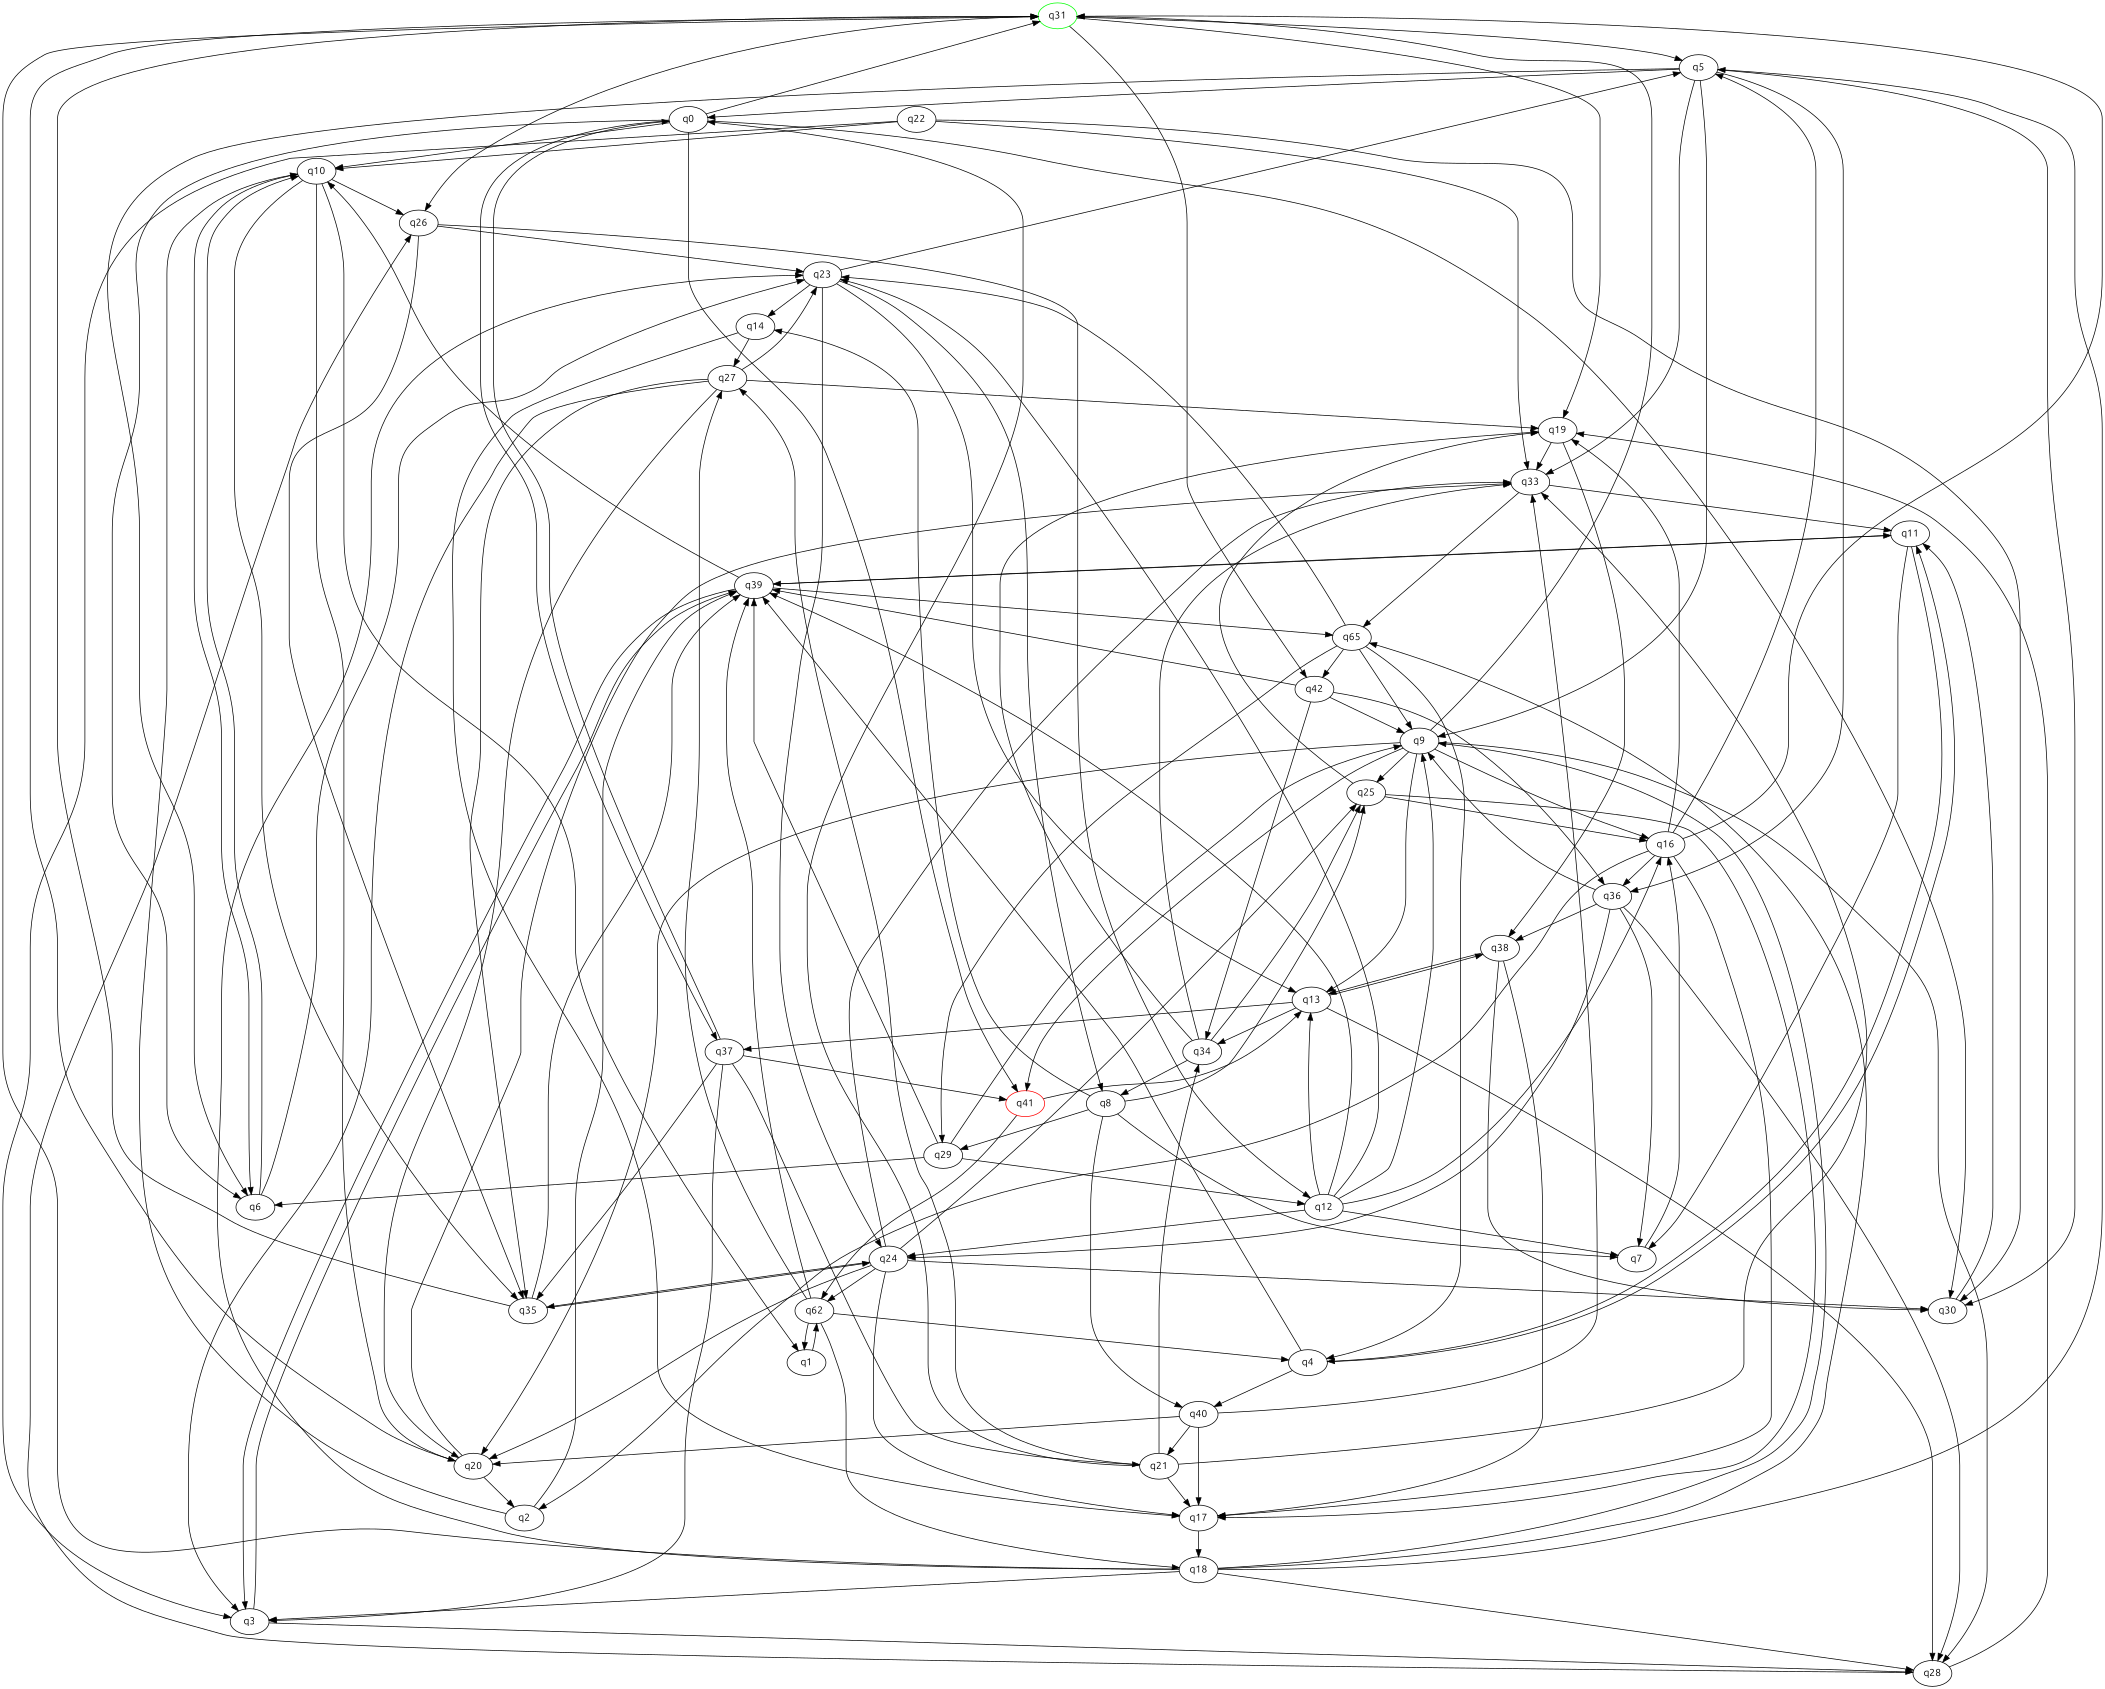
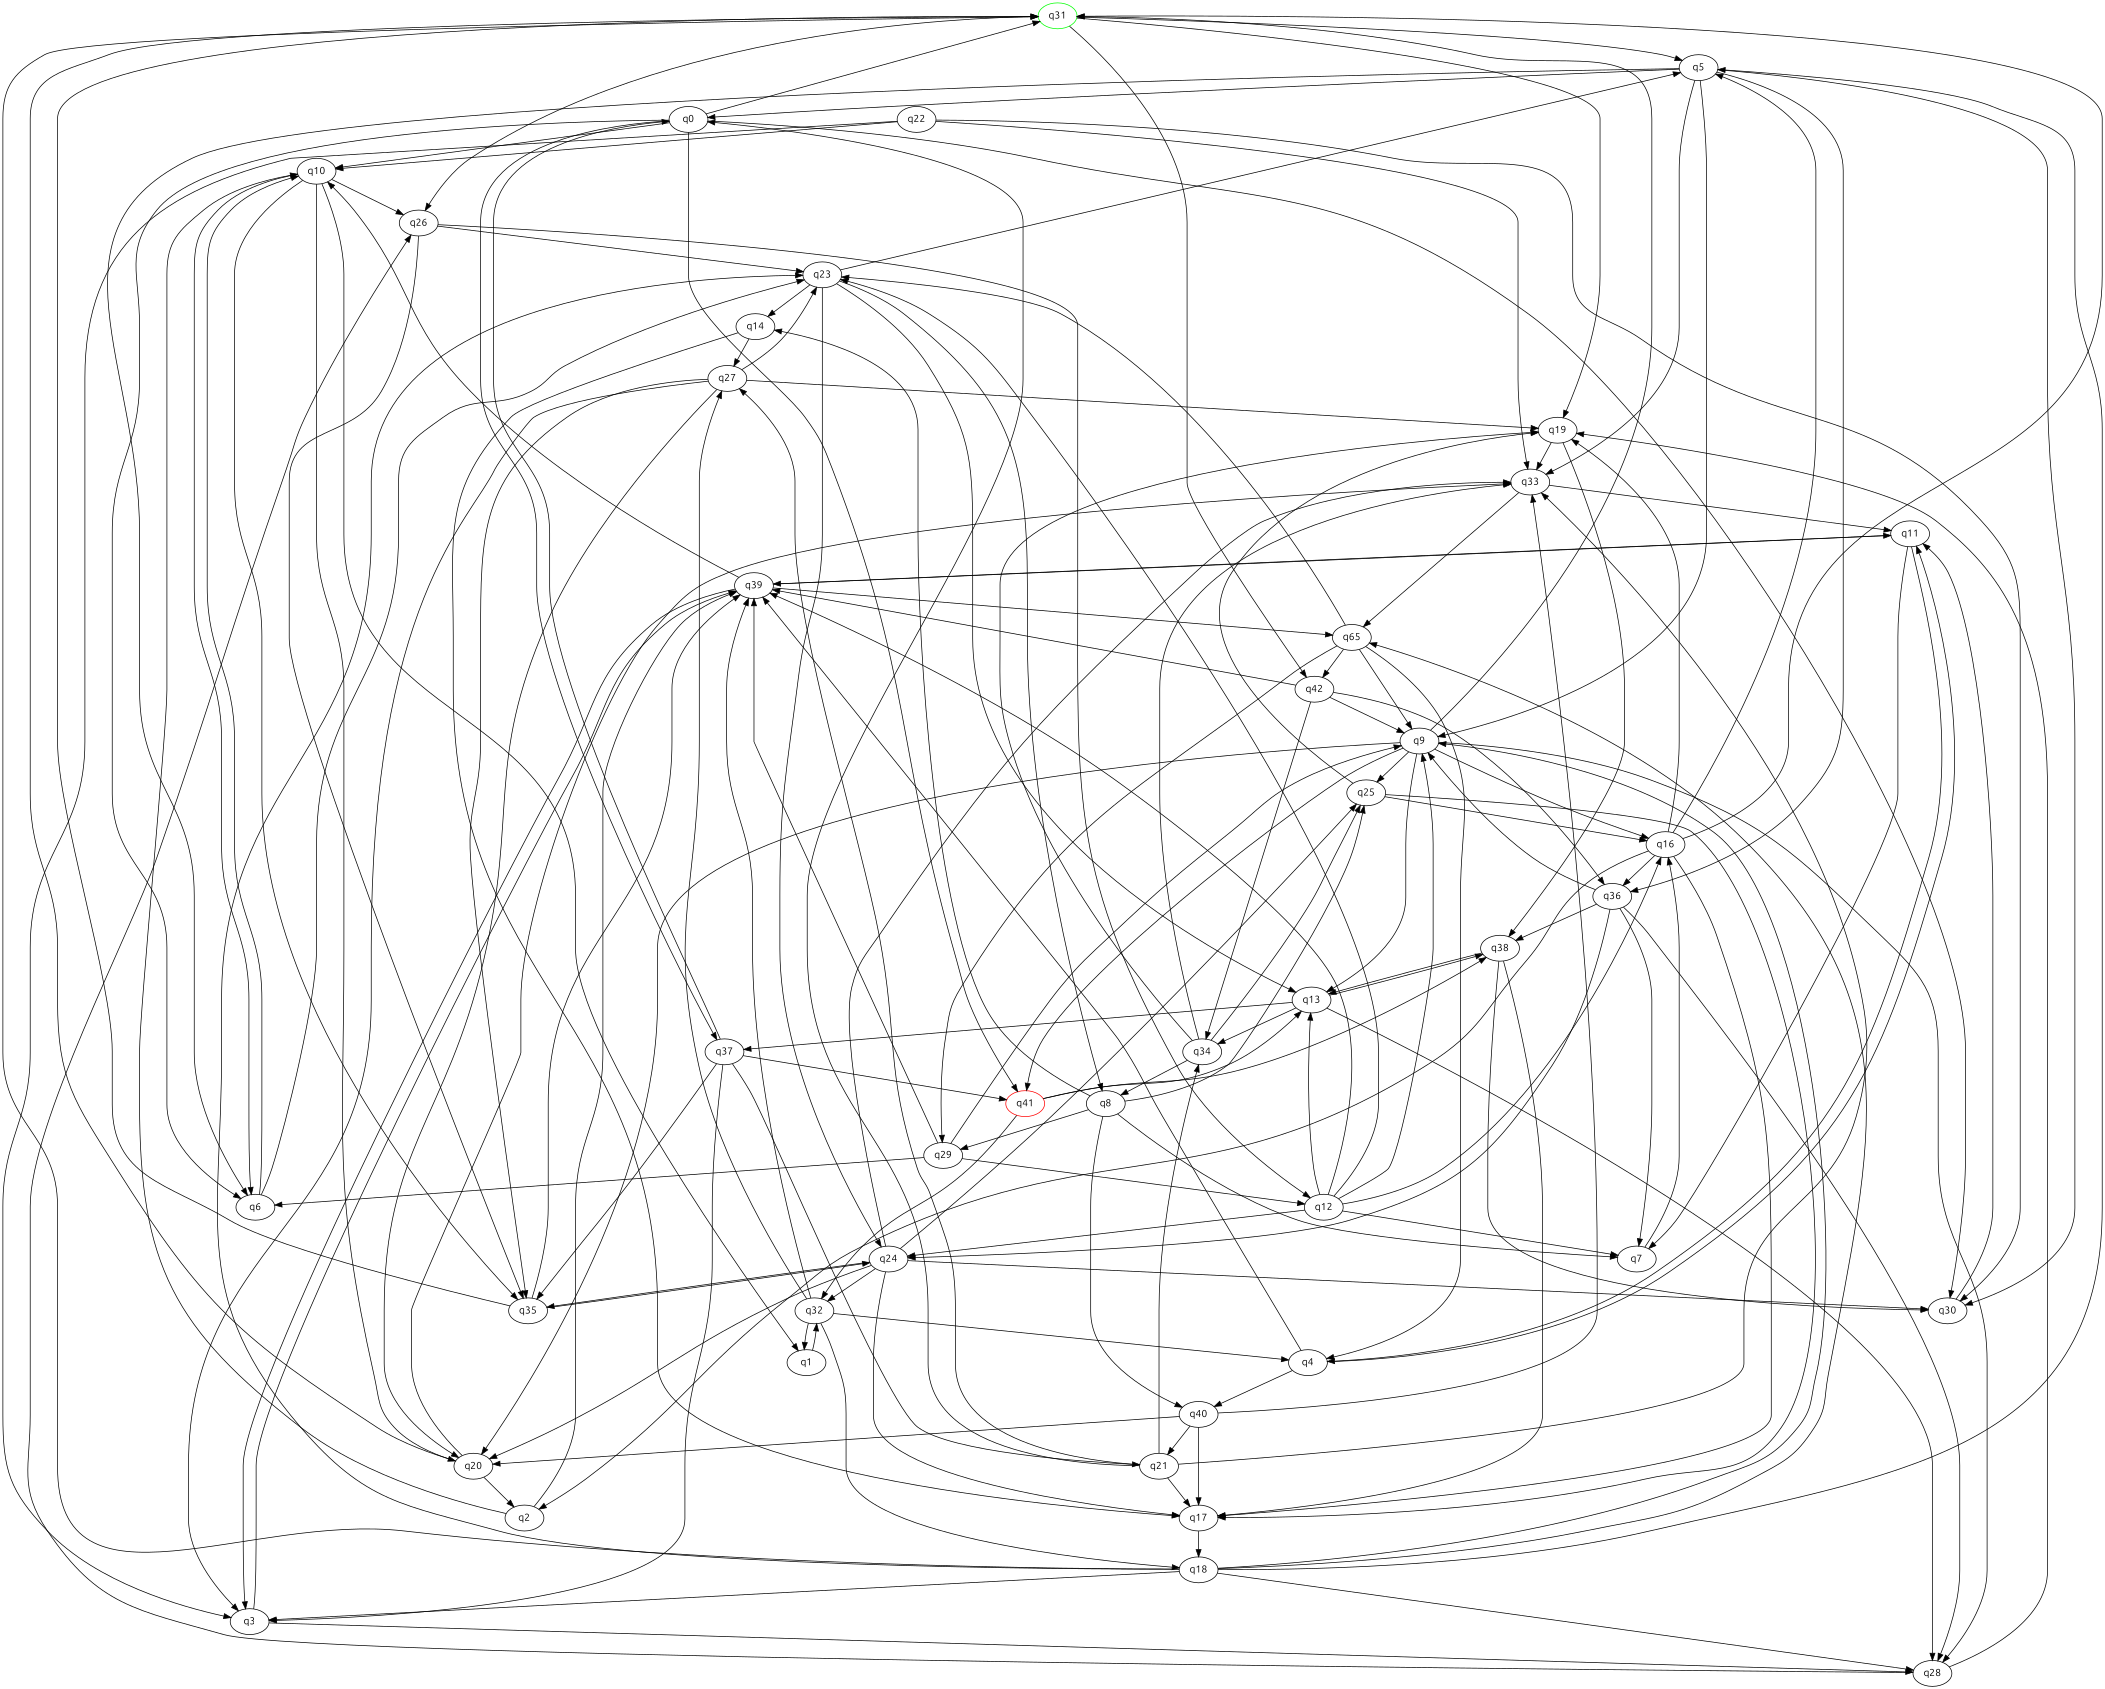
none -> (1271, 1060)
(814, 1311) -> (814, 1311)
